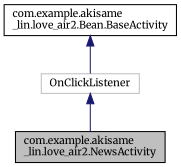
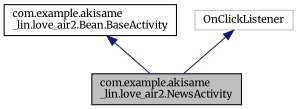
(90, 60) -> (132, 58)
